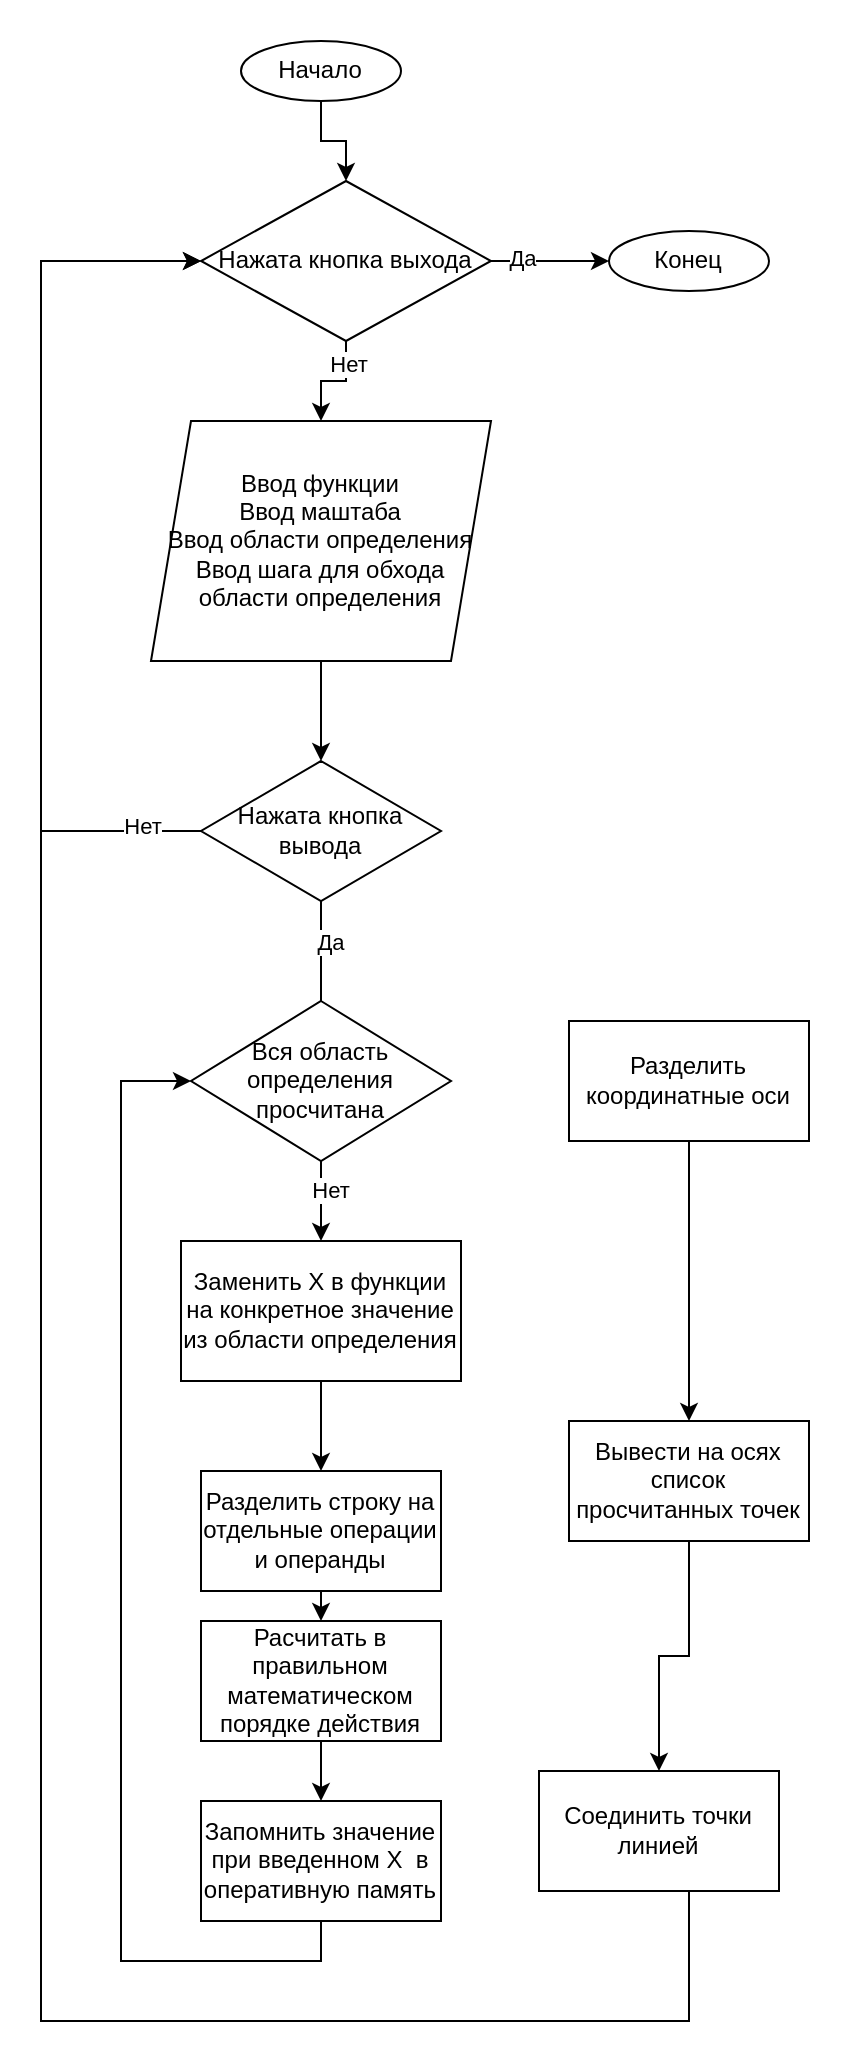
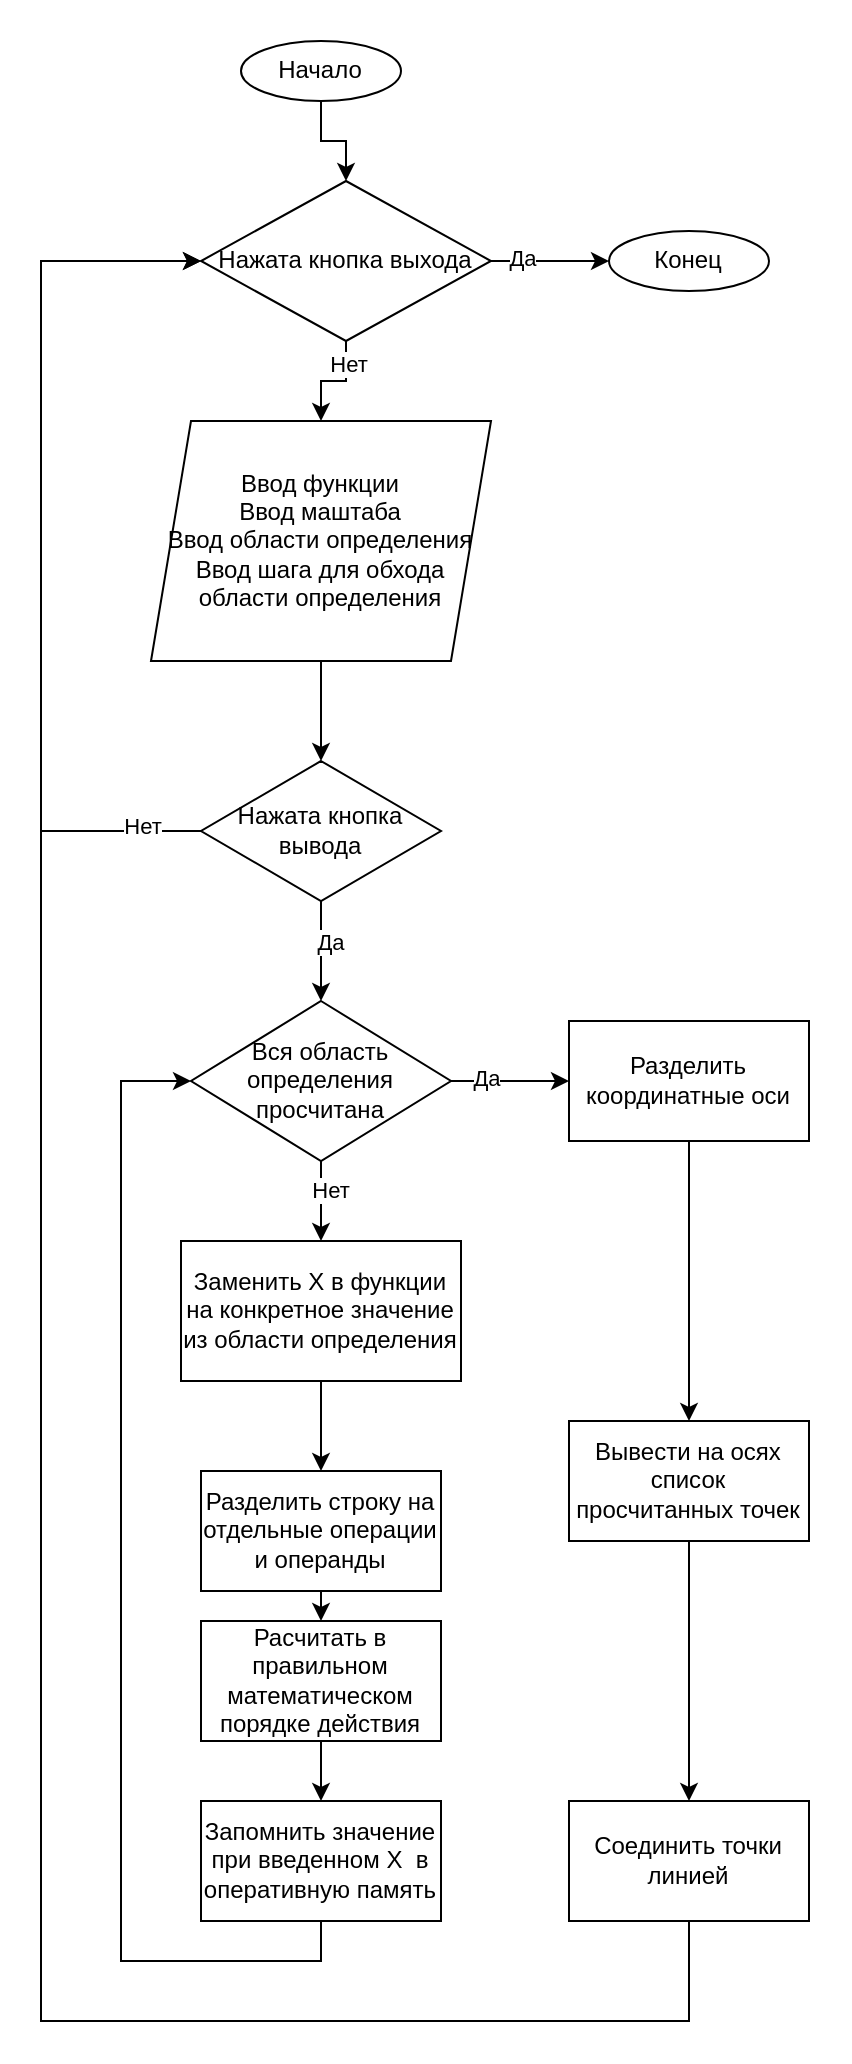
(321, 991) -> (321, 986)
none -> (503, 1081)
(659, 1831) -> (689, 1861)
